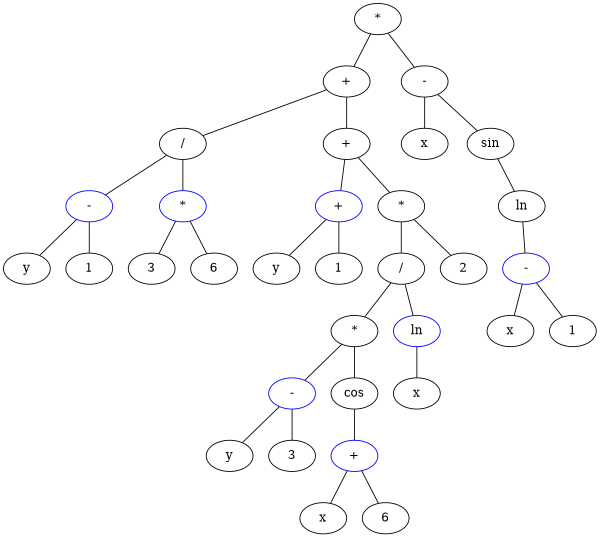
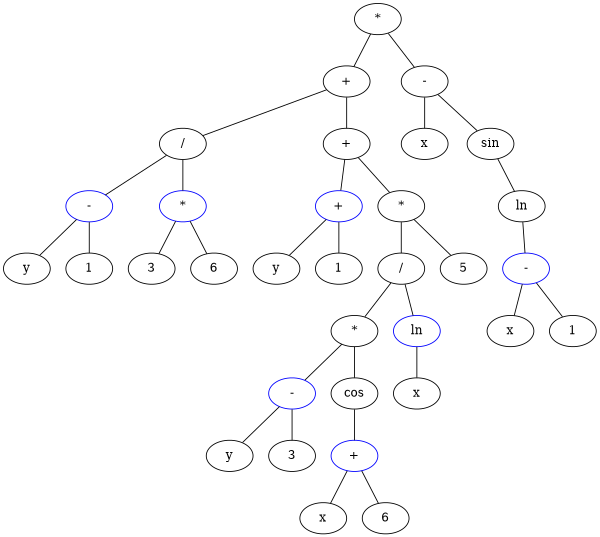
(464, 269) -> (464, 269)
